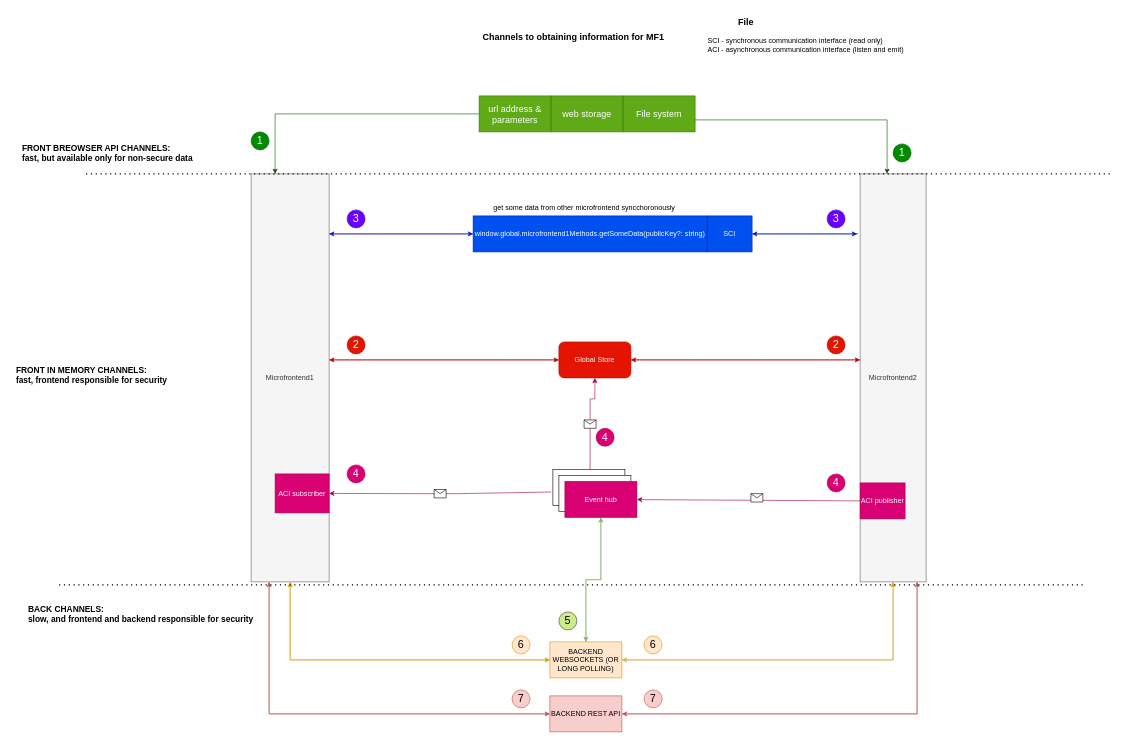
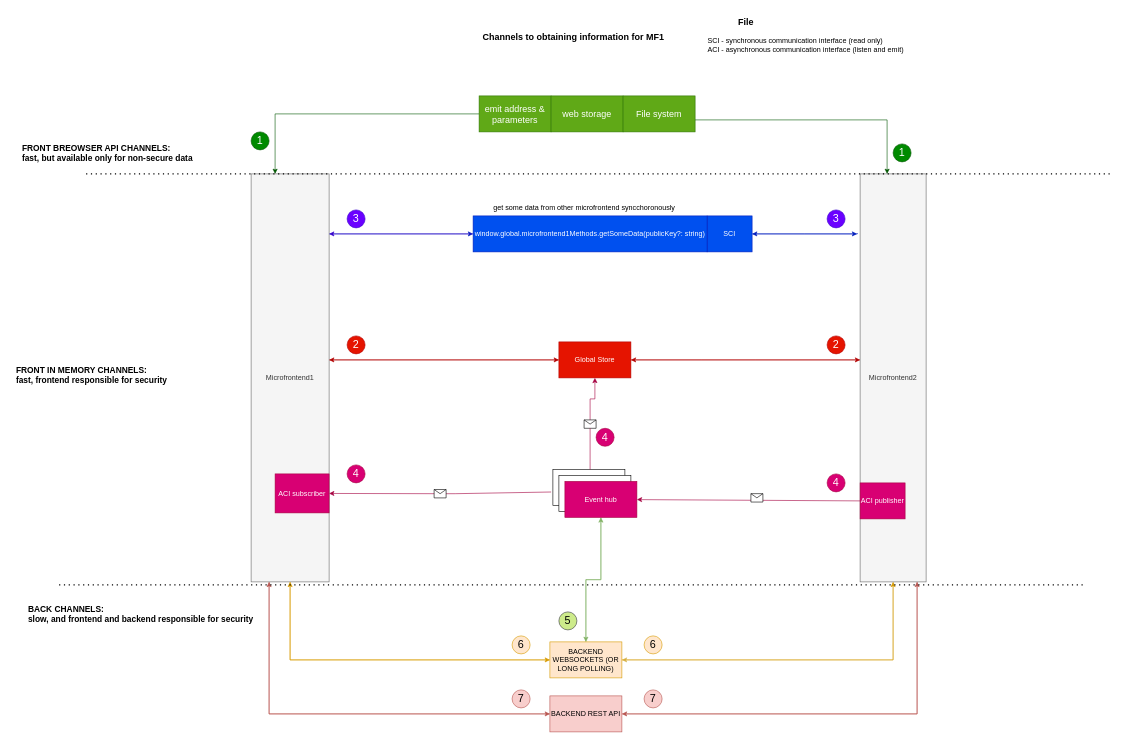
(515, 114) -> (515, 114)
(595, 360) -> (595, 360)
